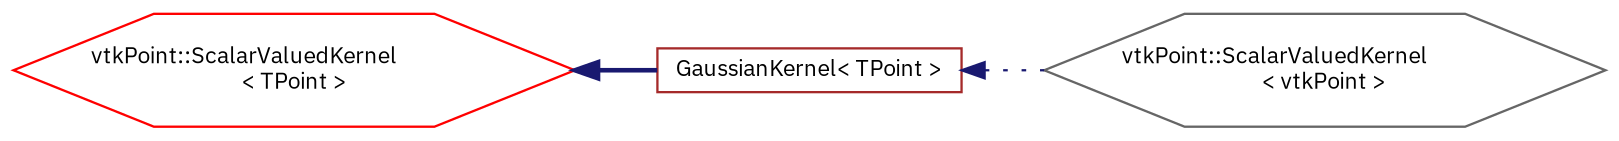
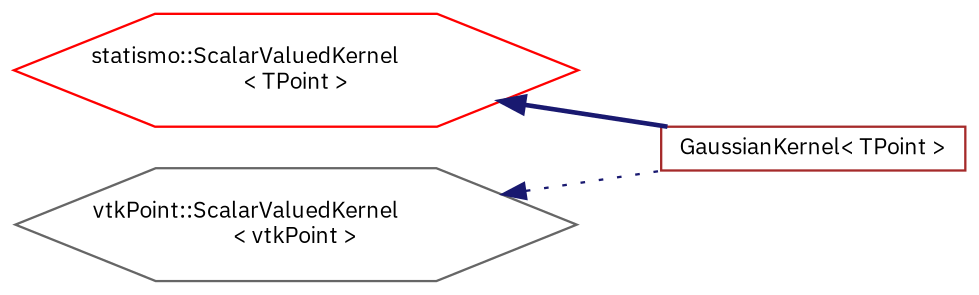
(294, 70) -> (296, 70)
(1014, 70) -> (594, 181)
